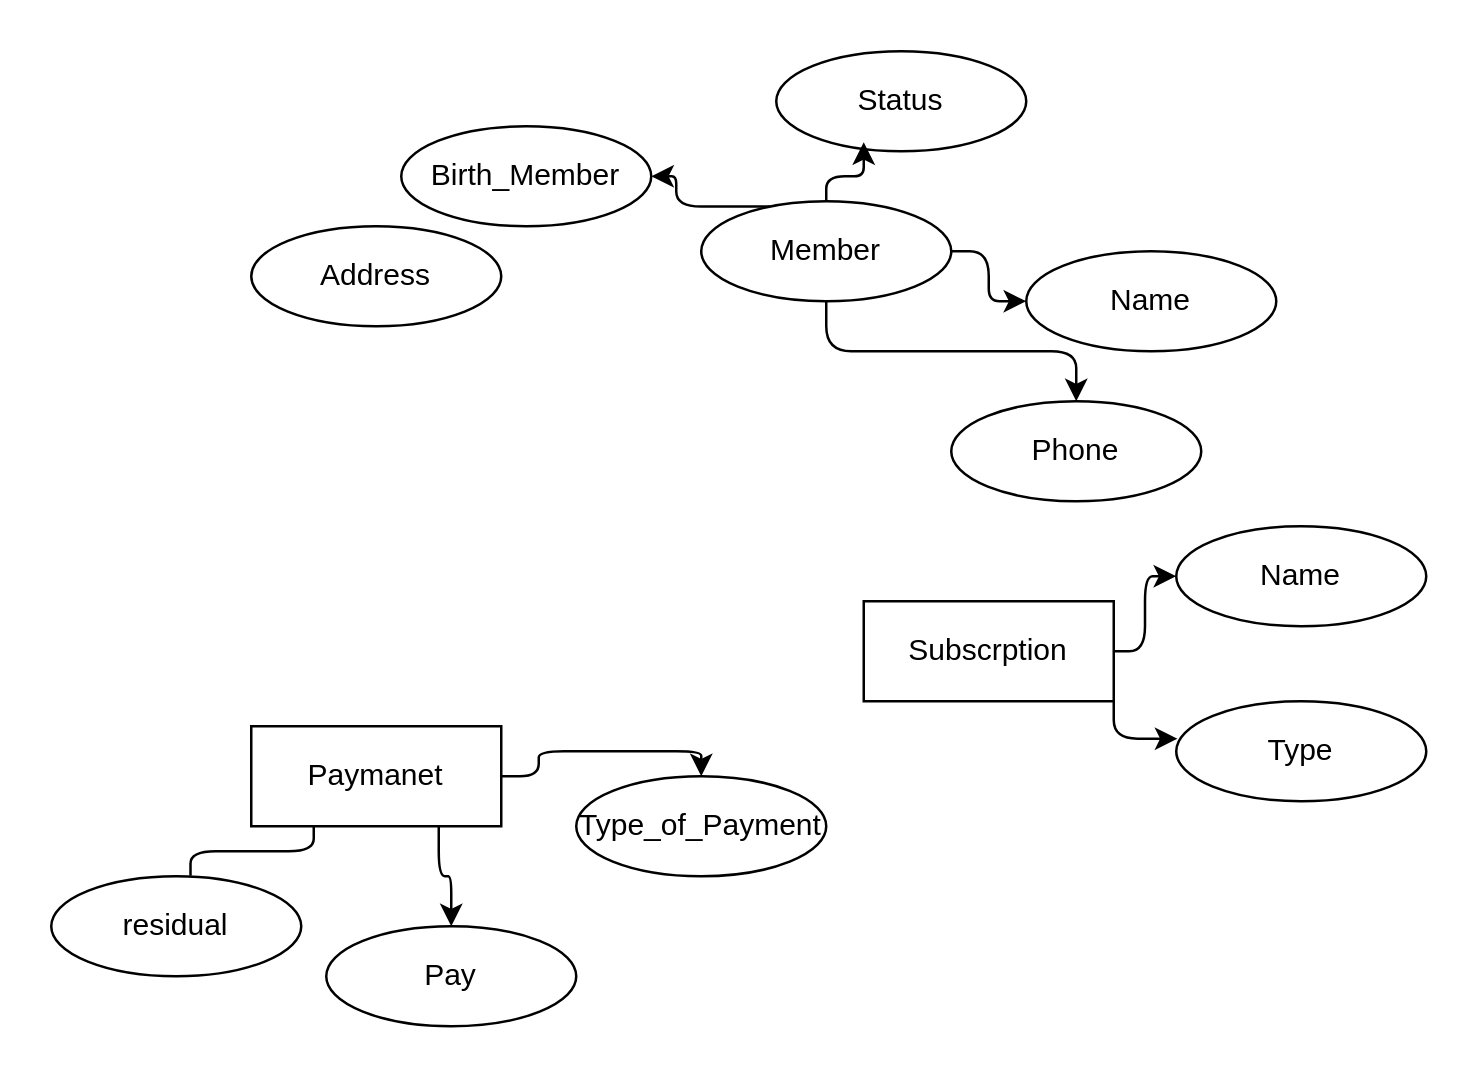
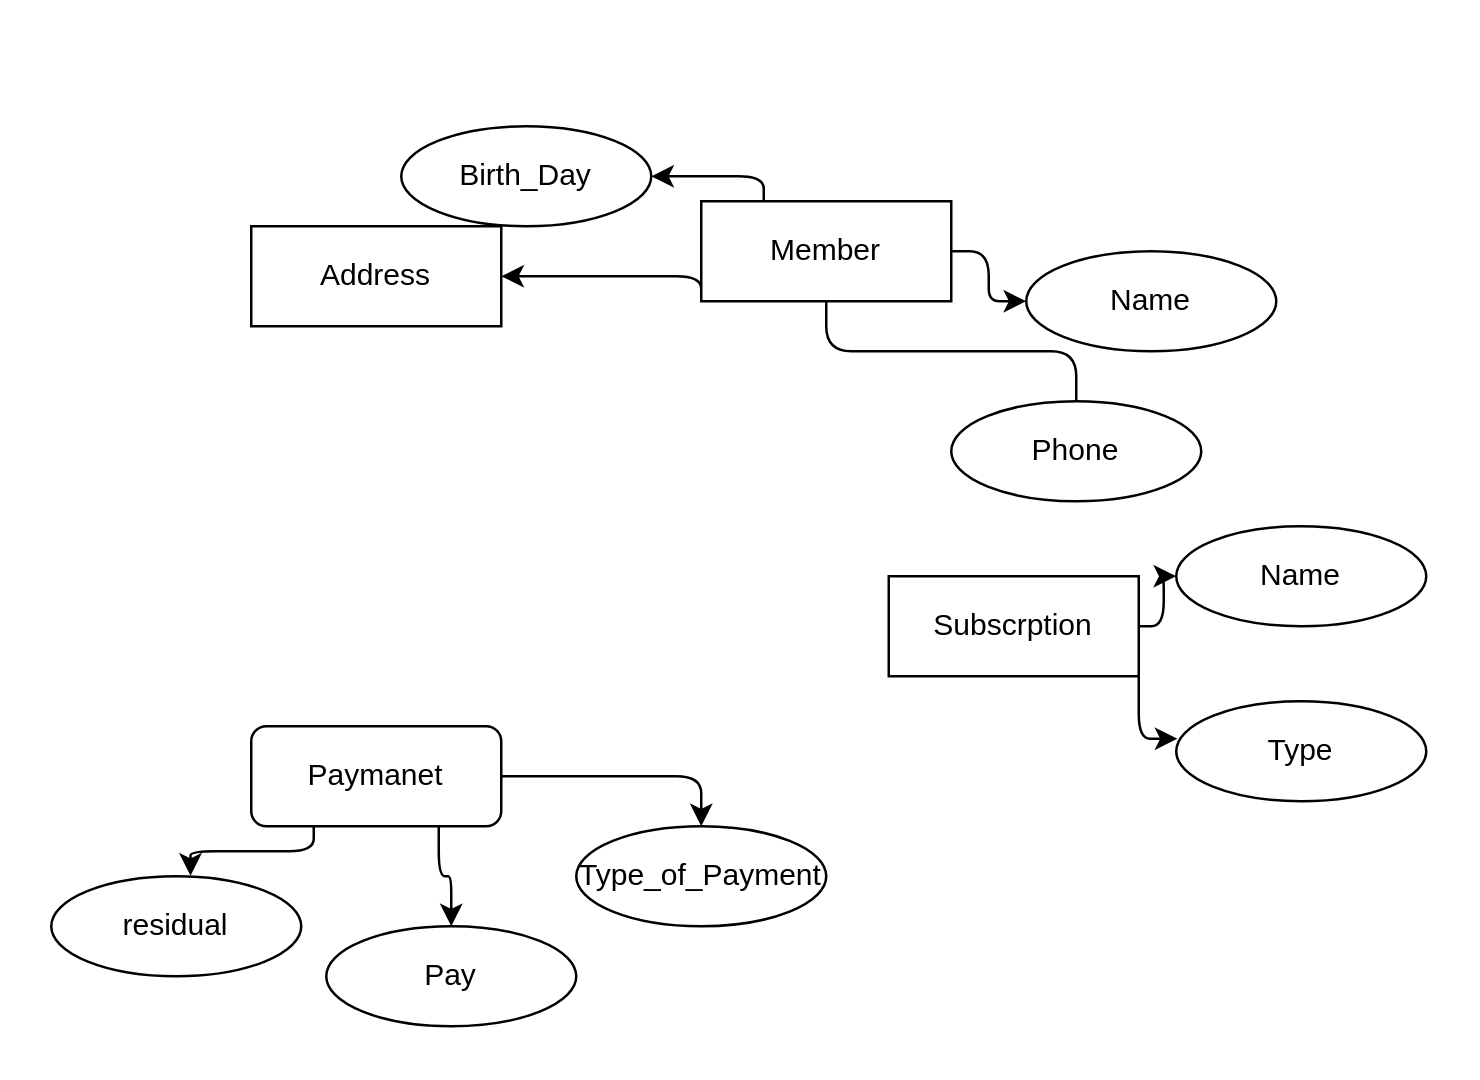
(901, 101) -> none
(526, 176) -> (526, 176)
(841, 176) -> none
(826, 251) -> (826, 251)
(376, 276) -> (376, 276)
none -> (616, 276)
(1076, 383) -> (1076, 390)
(989, 651) -> (1014, 626)
(376, 776) -> (376, 776)
(701, 826) -> (701, 876)
(191, 860) -> (196, 853)
